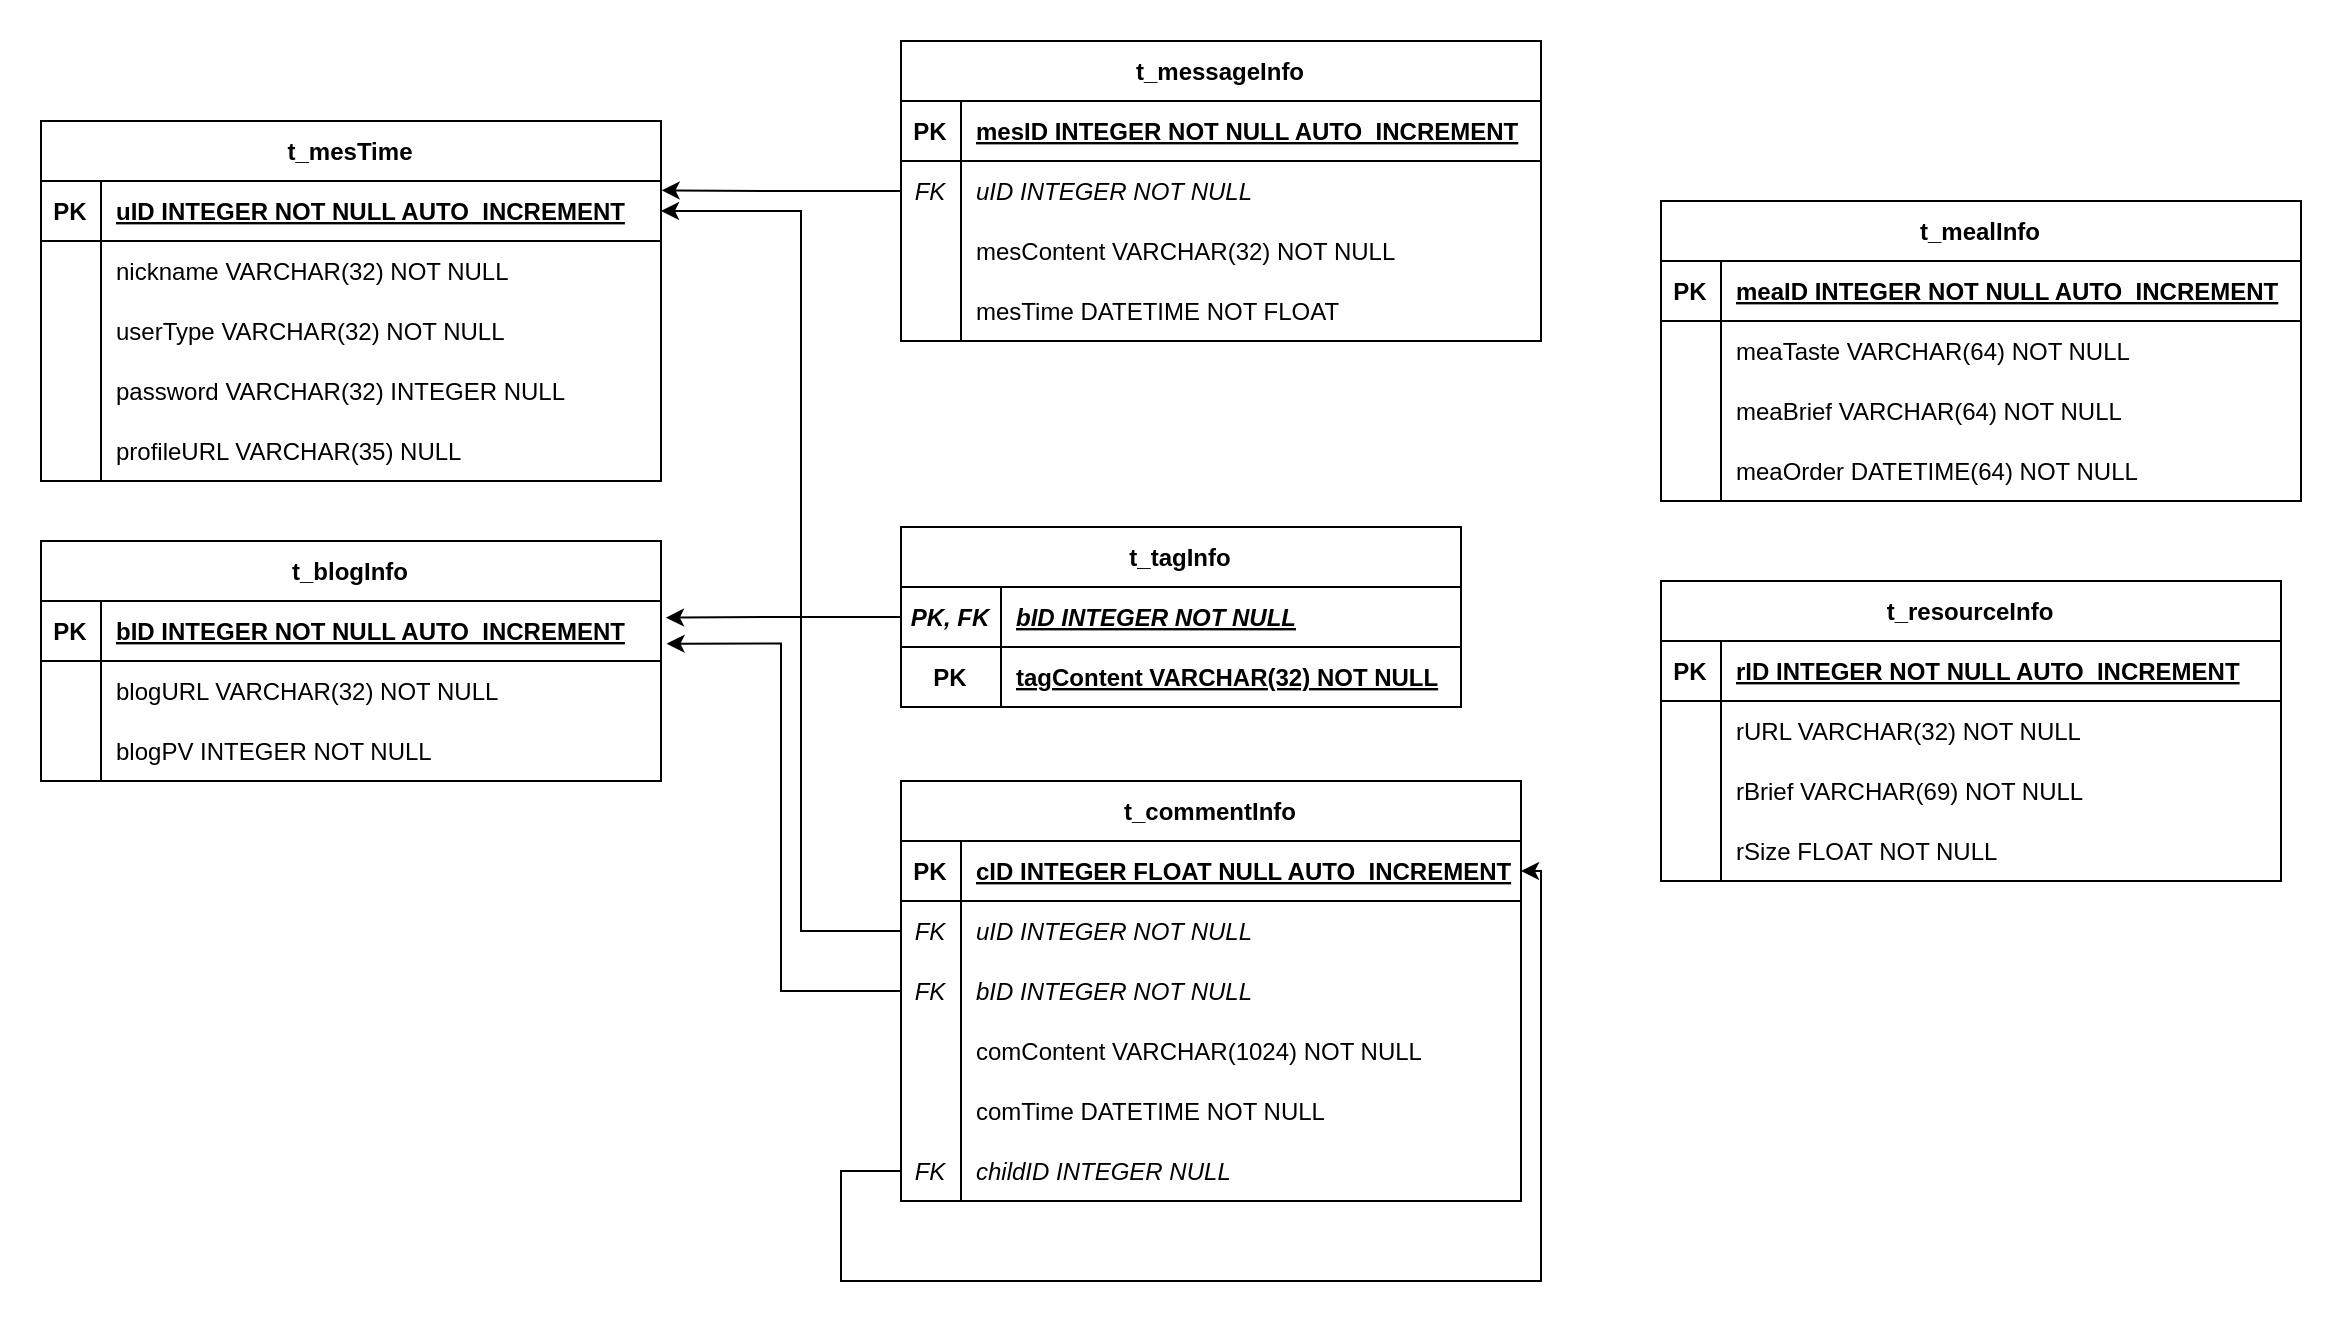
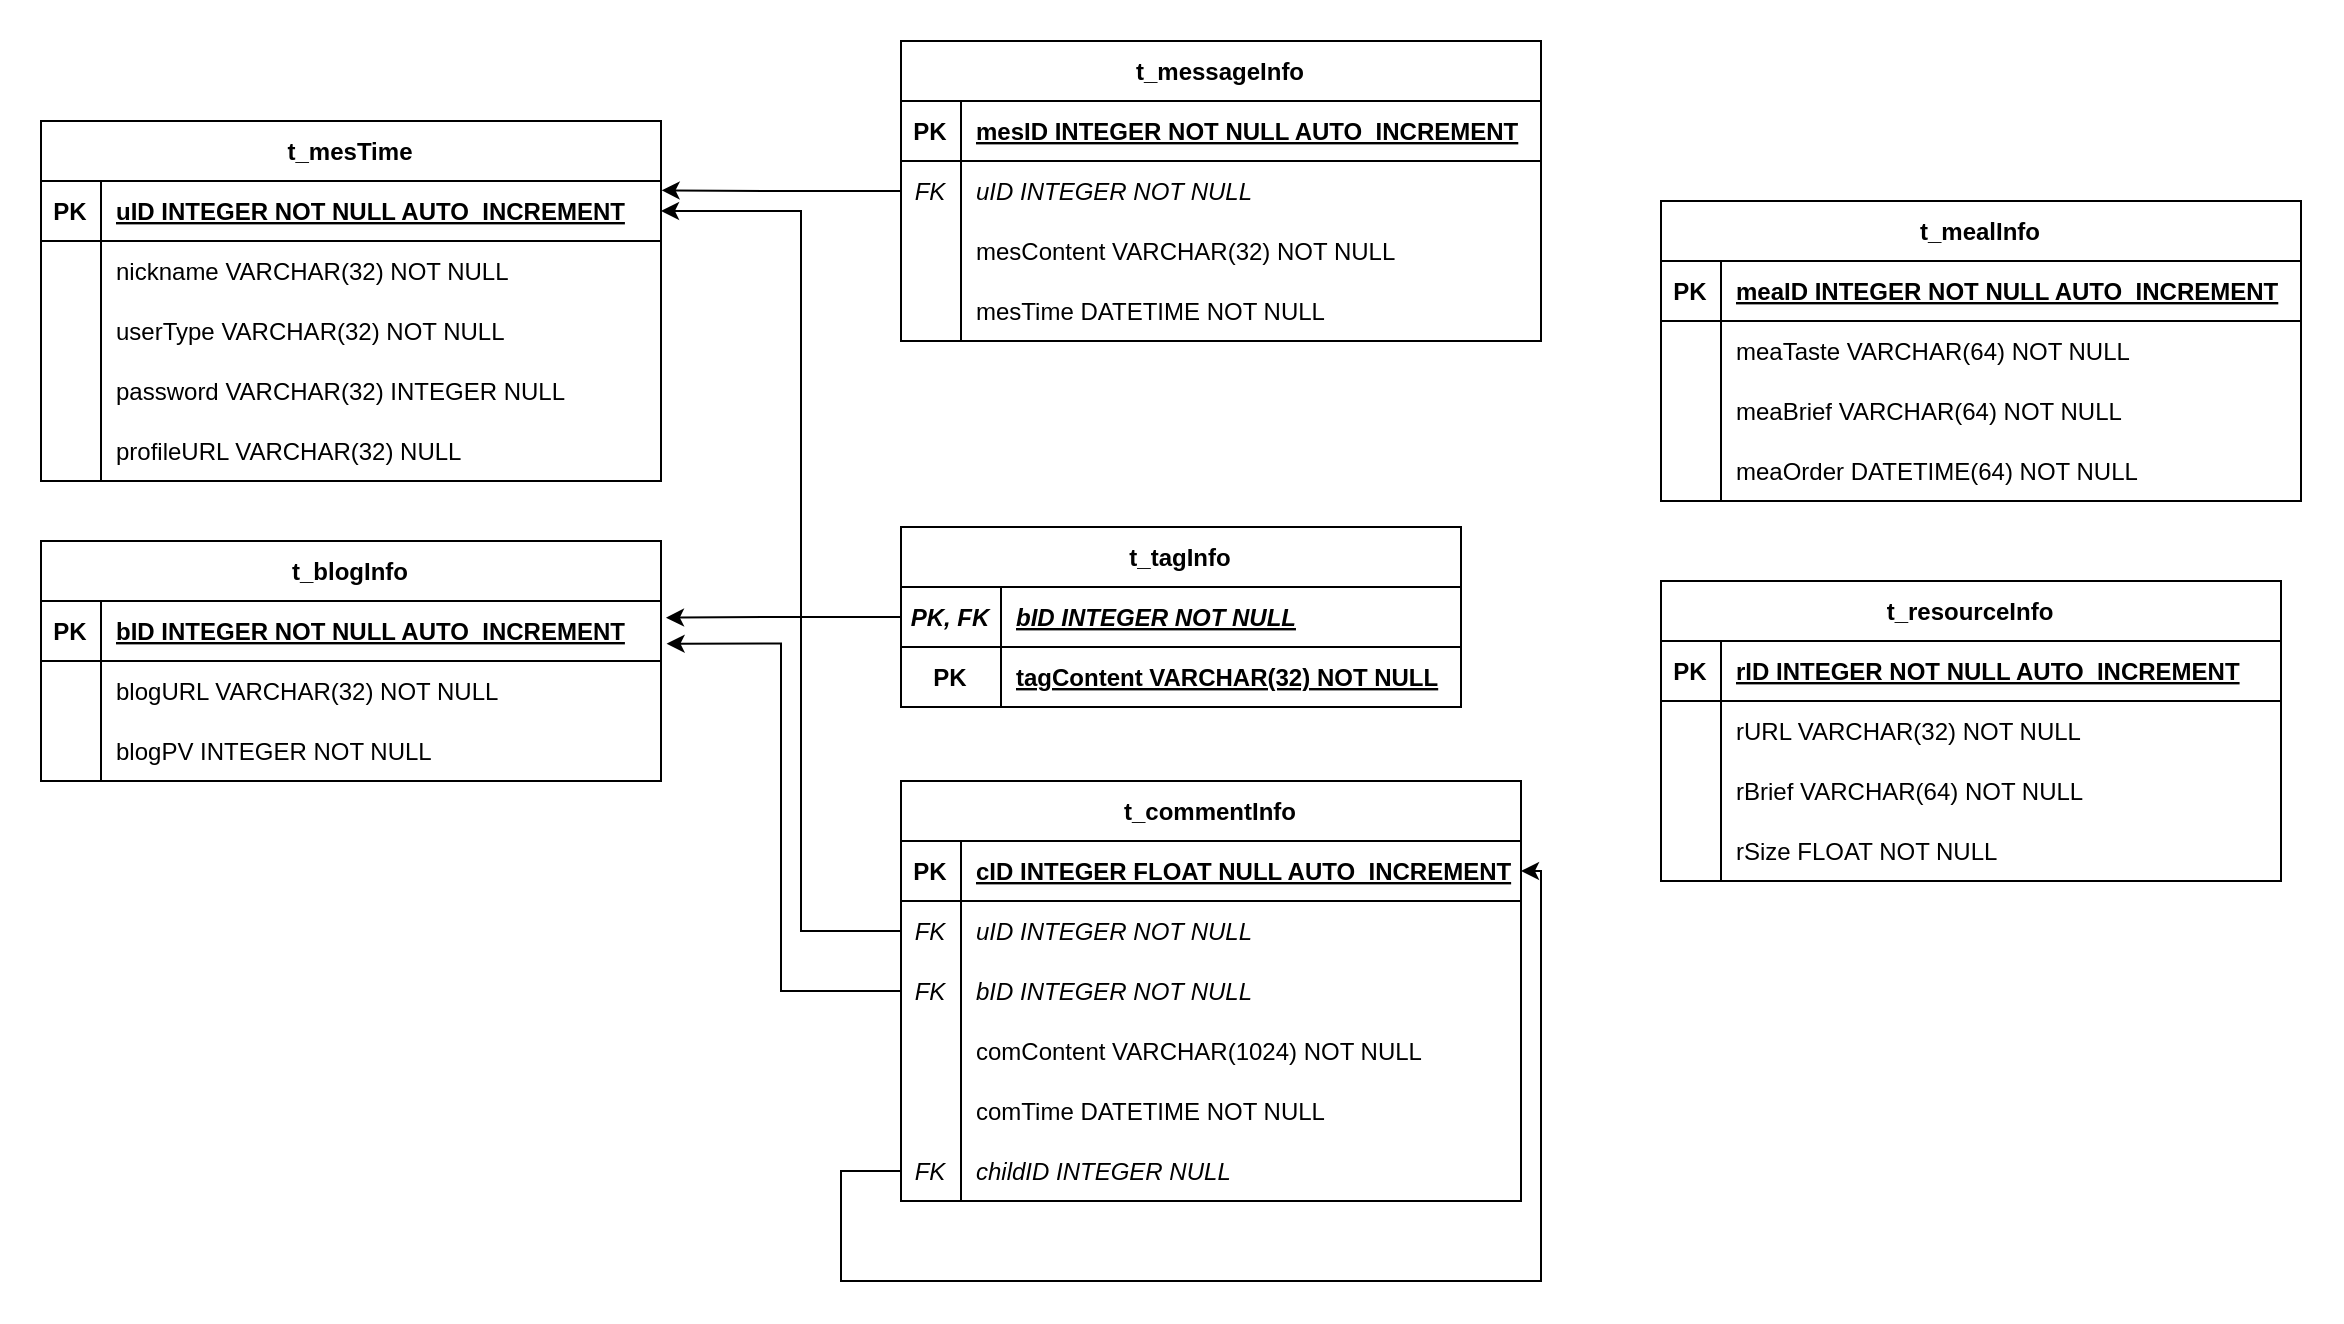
(1138, 312) -> (1132, 312)
(285, 452) -> (285, 452)
(1905, 792) -> (1905, 792)
